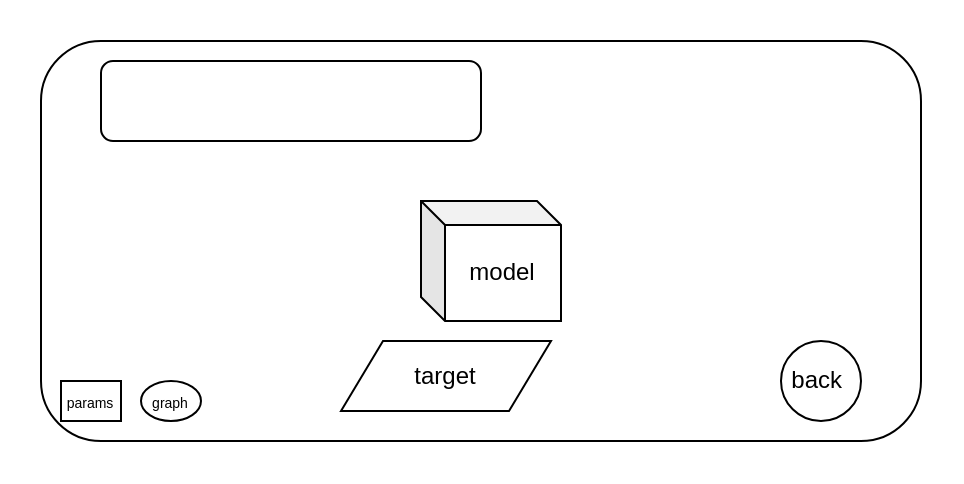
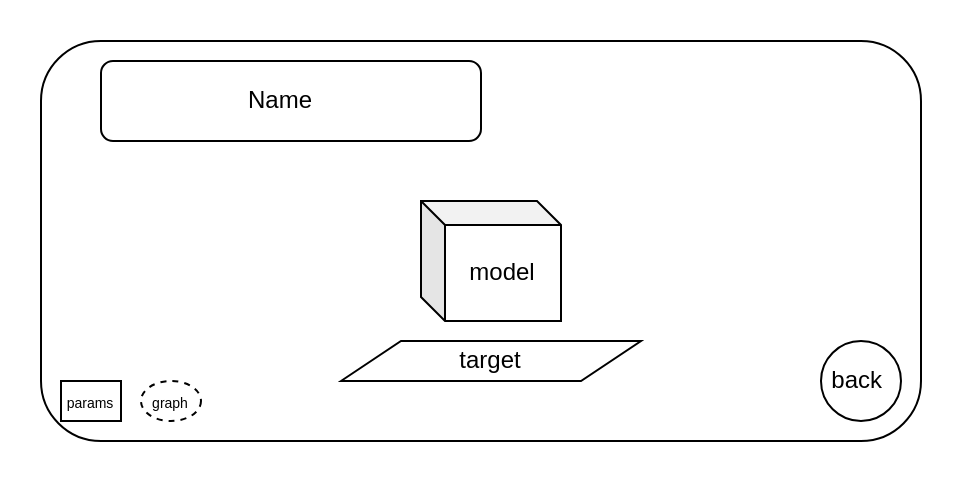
none -> (281, 101)
(446, 376) -> (491, 361)
(821, 381) -> (861, 381)
(171, 401) -> (171, 401)
